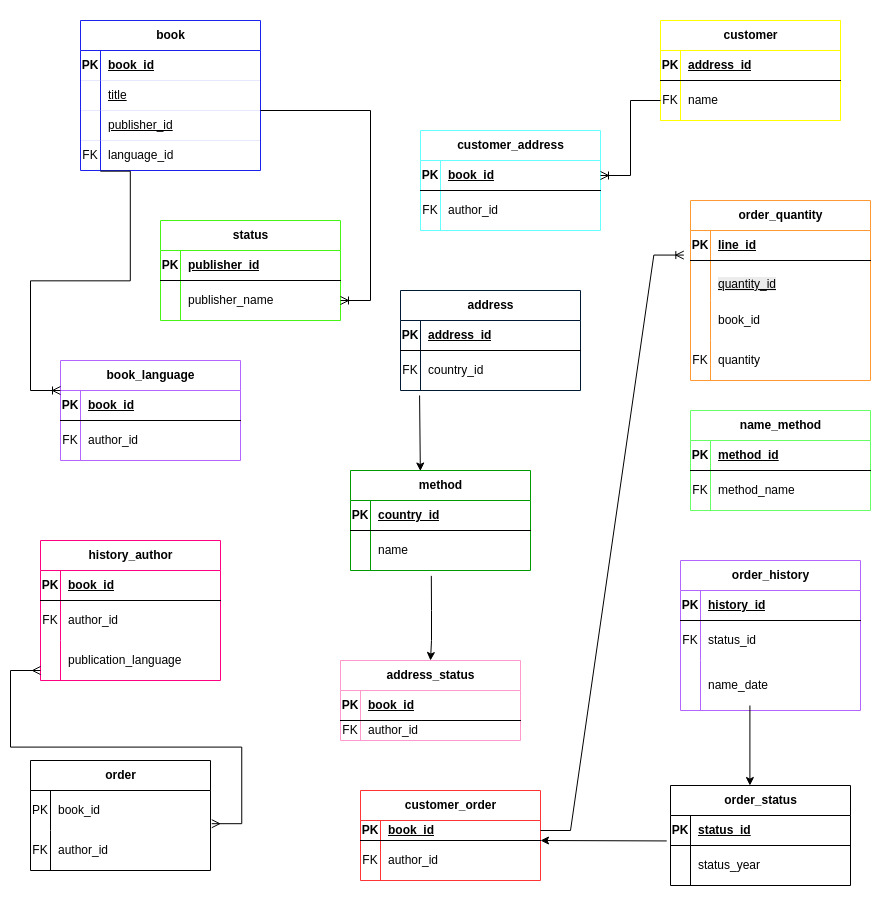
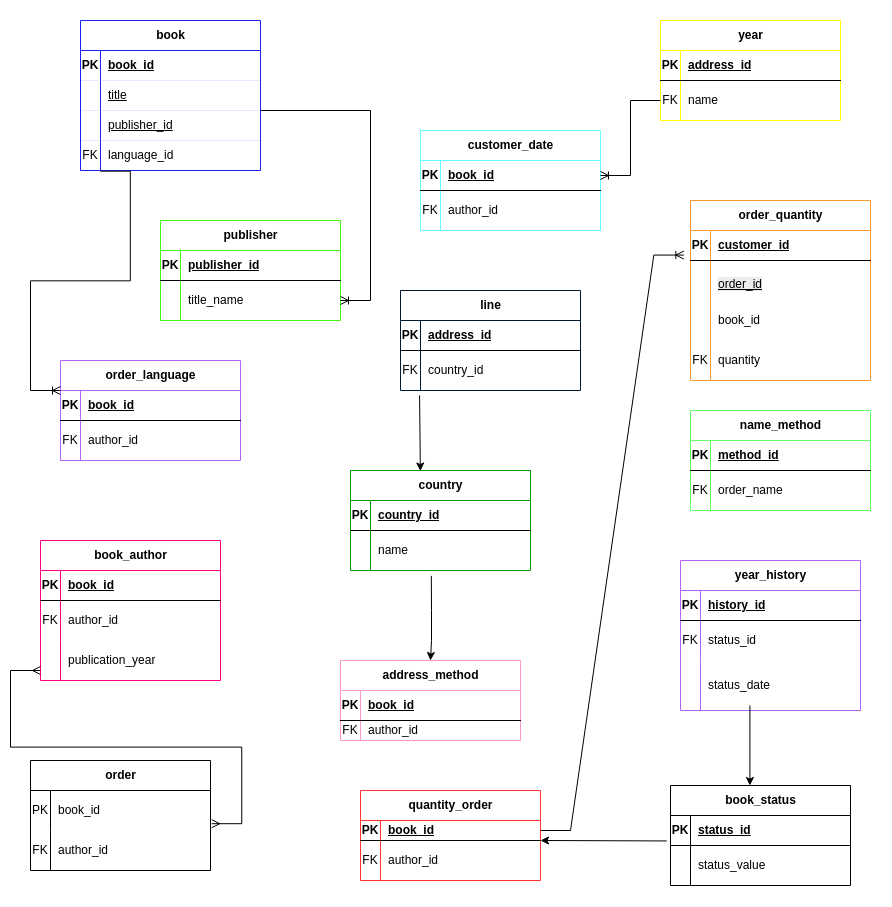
(751, 36) -> (751, 36)
(511, 146) -> (511, 146)
(251, 236) -> (251, 236)
(737, 246) -> (754, 246)
(752, 281) -> (744, 281)
(232, 301) -> (219, 301)
(491, 306) -> (491, 306)
(151, 376) -> (151, 376)
(441, 486) -> (441, 486)
(755, 491) -> (752, 491)
(131, 556) -> (131, 556)
(771, 576) -> (771, 576)
(129, 661) -> (118, 661)
(431, 676) -> (431, 676)
(739, 686) -> (745, 686)
(761, 801) -> (761, 801)
(451, 806) -> (451, 806)
(735, 866) -> (737, 866)
